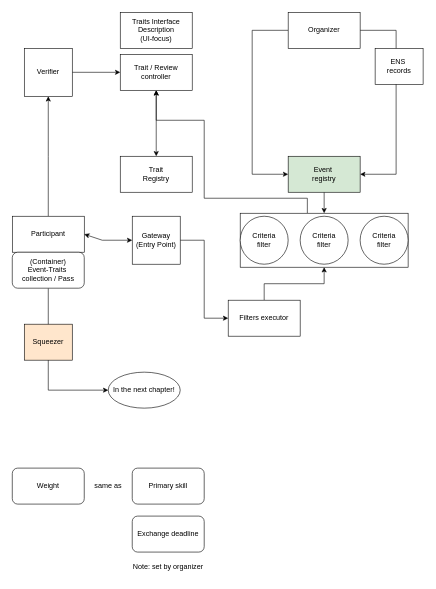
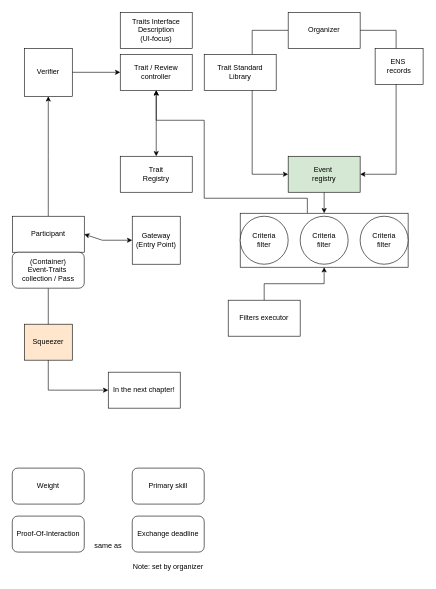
none -> (240, 72)
(203, 240) -> none
(144, 390) -> (144, 390)
(108, 486) -> (108, 546)
none -> (48, 534)
